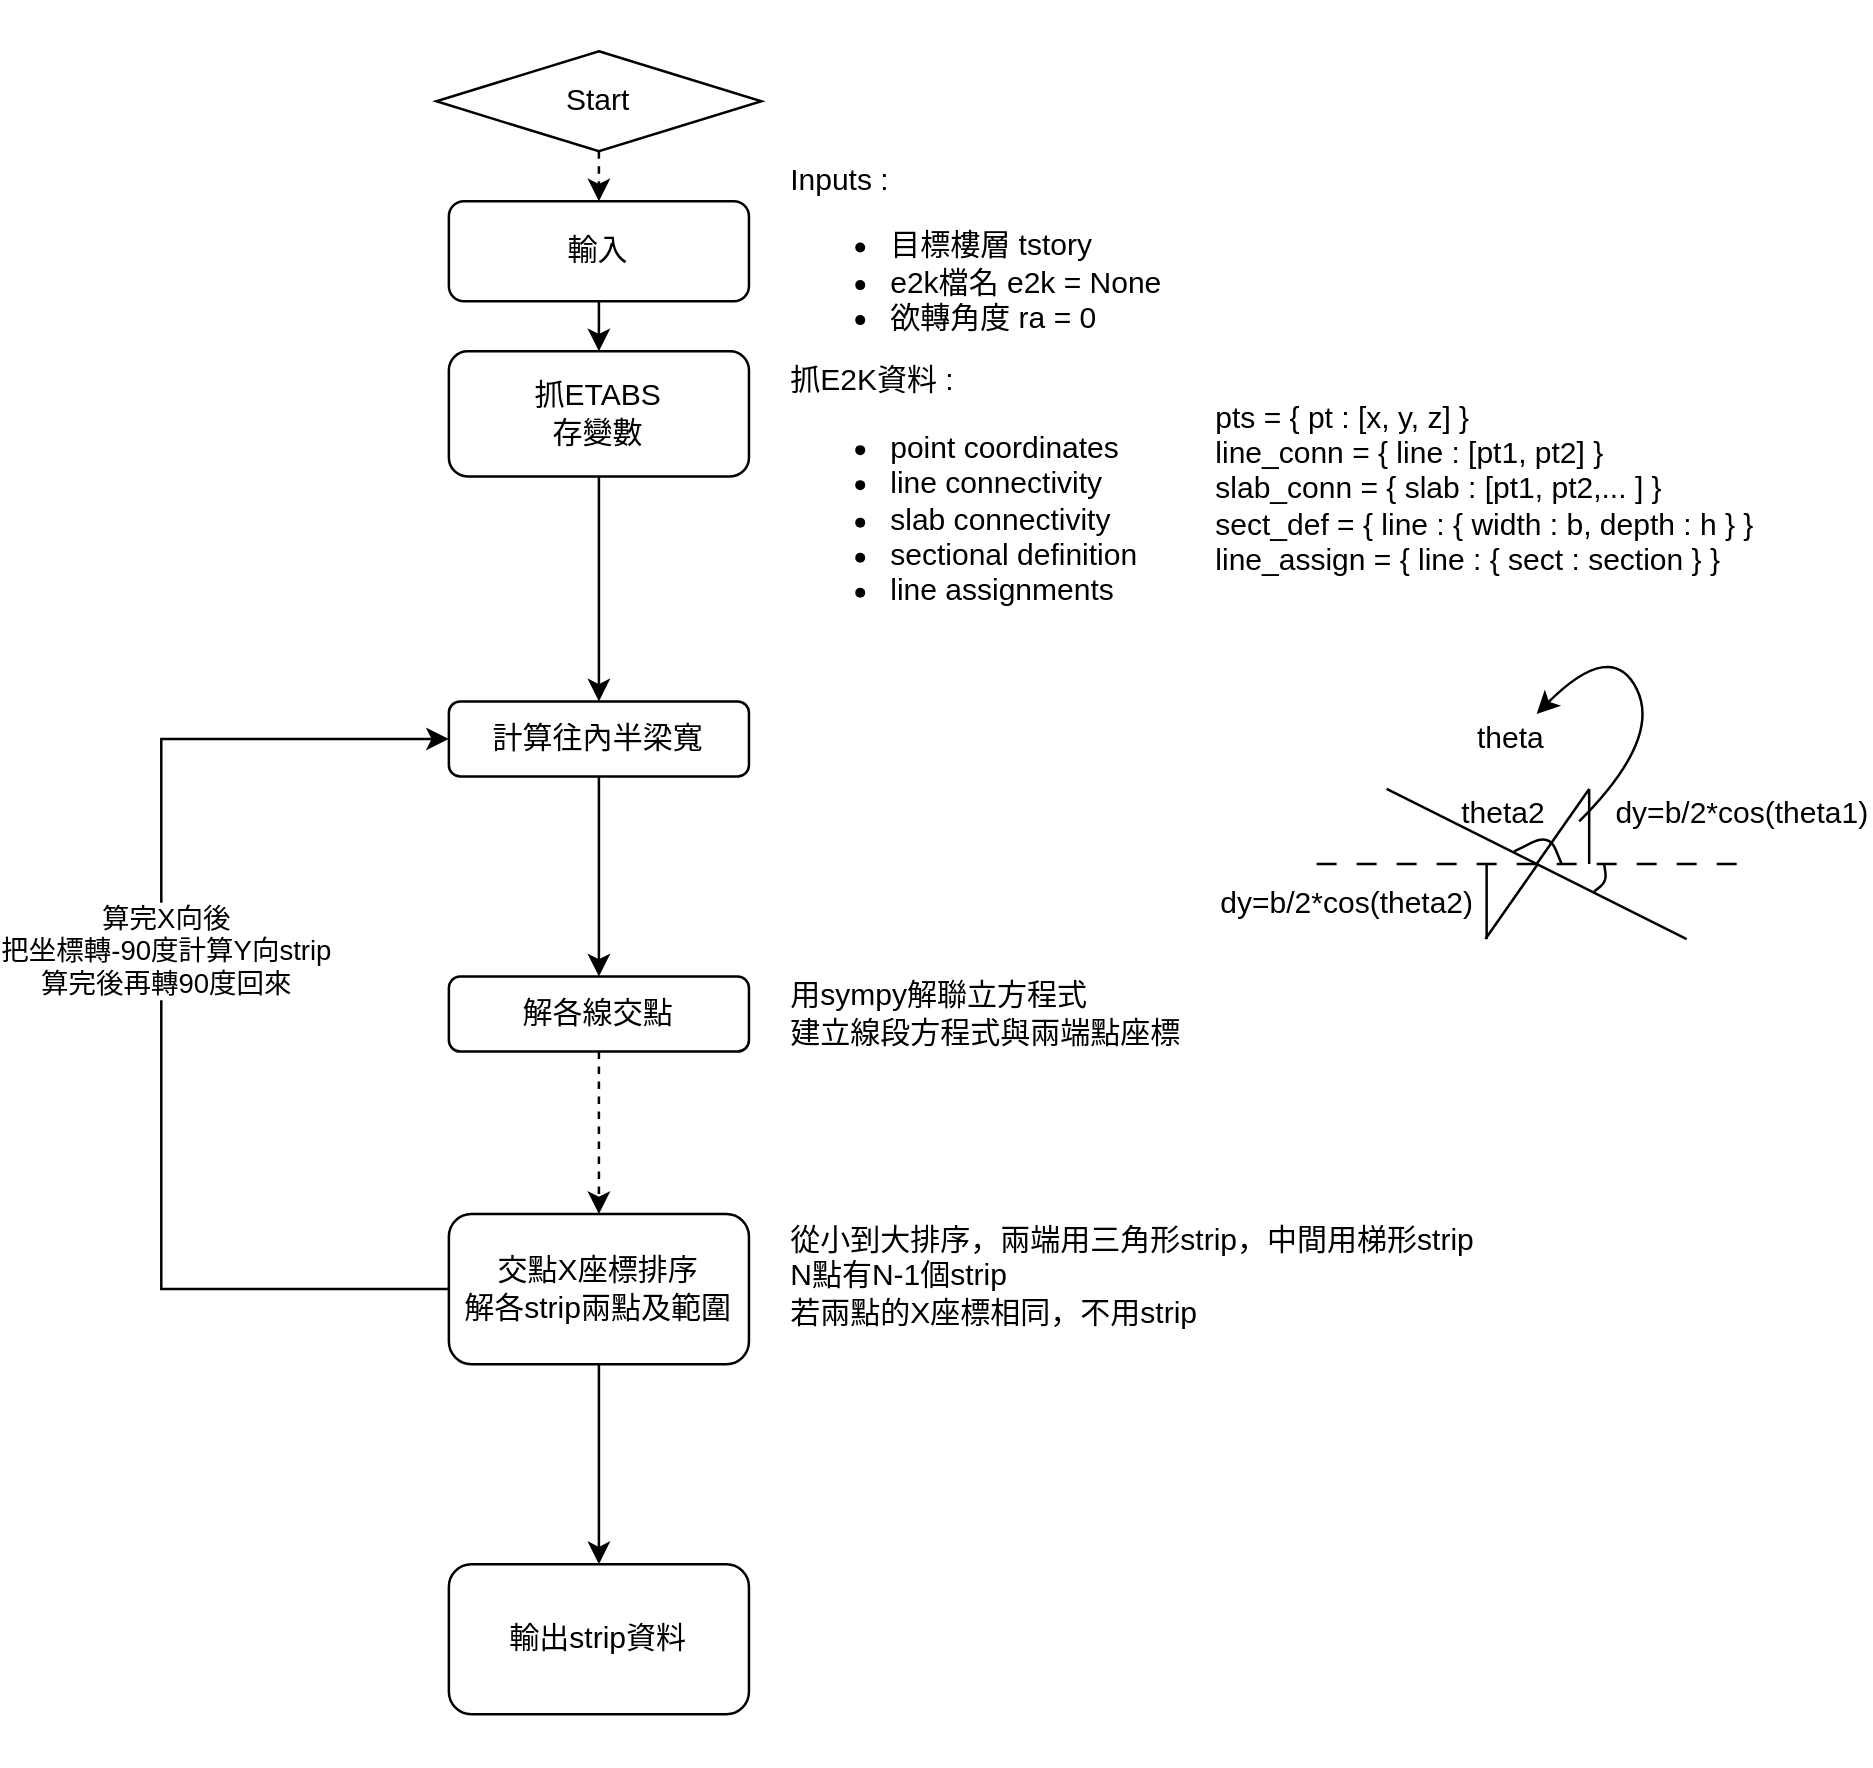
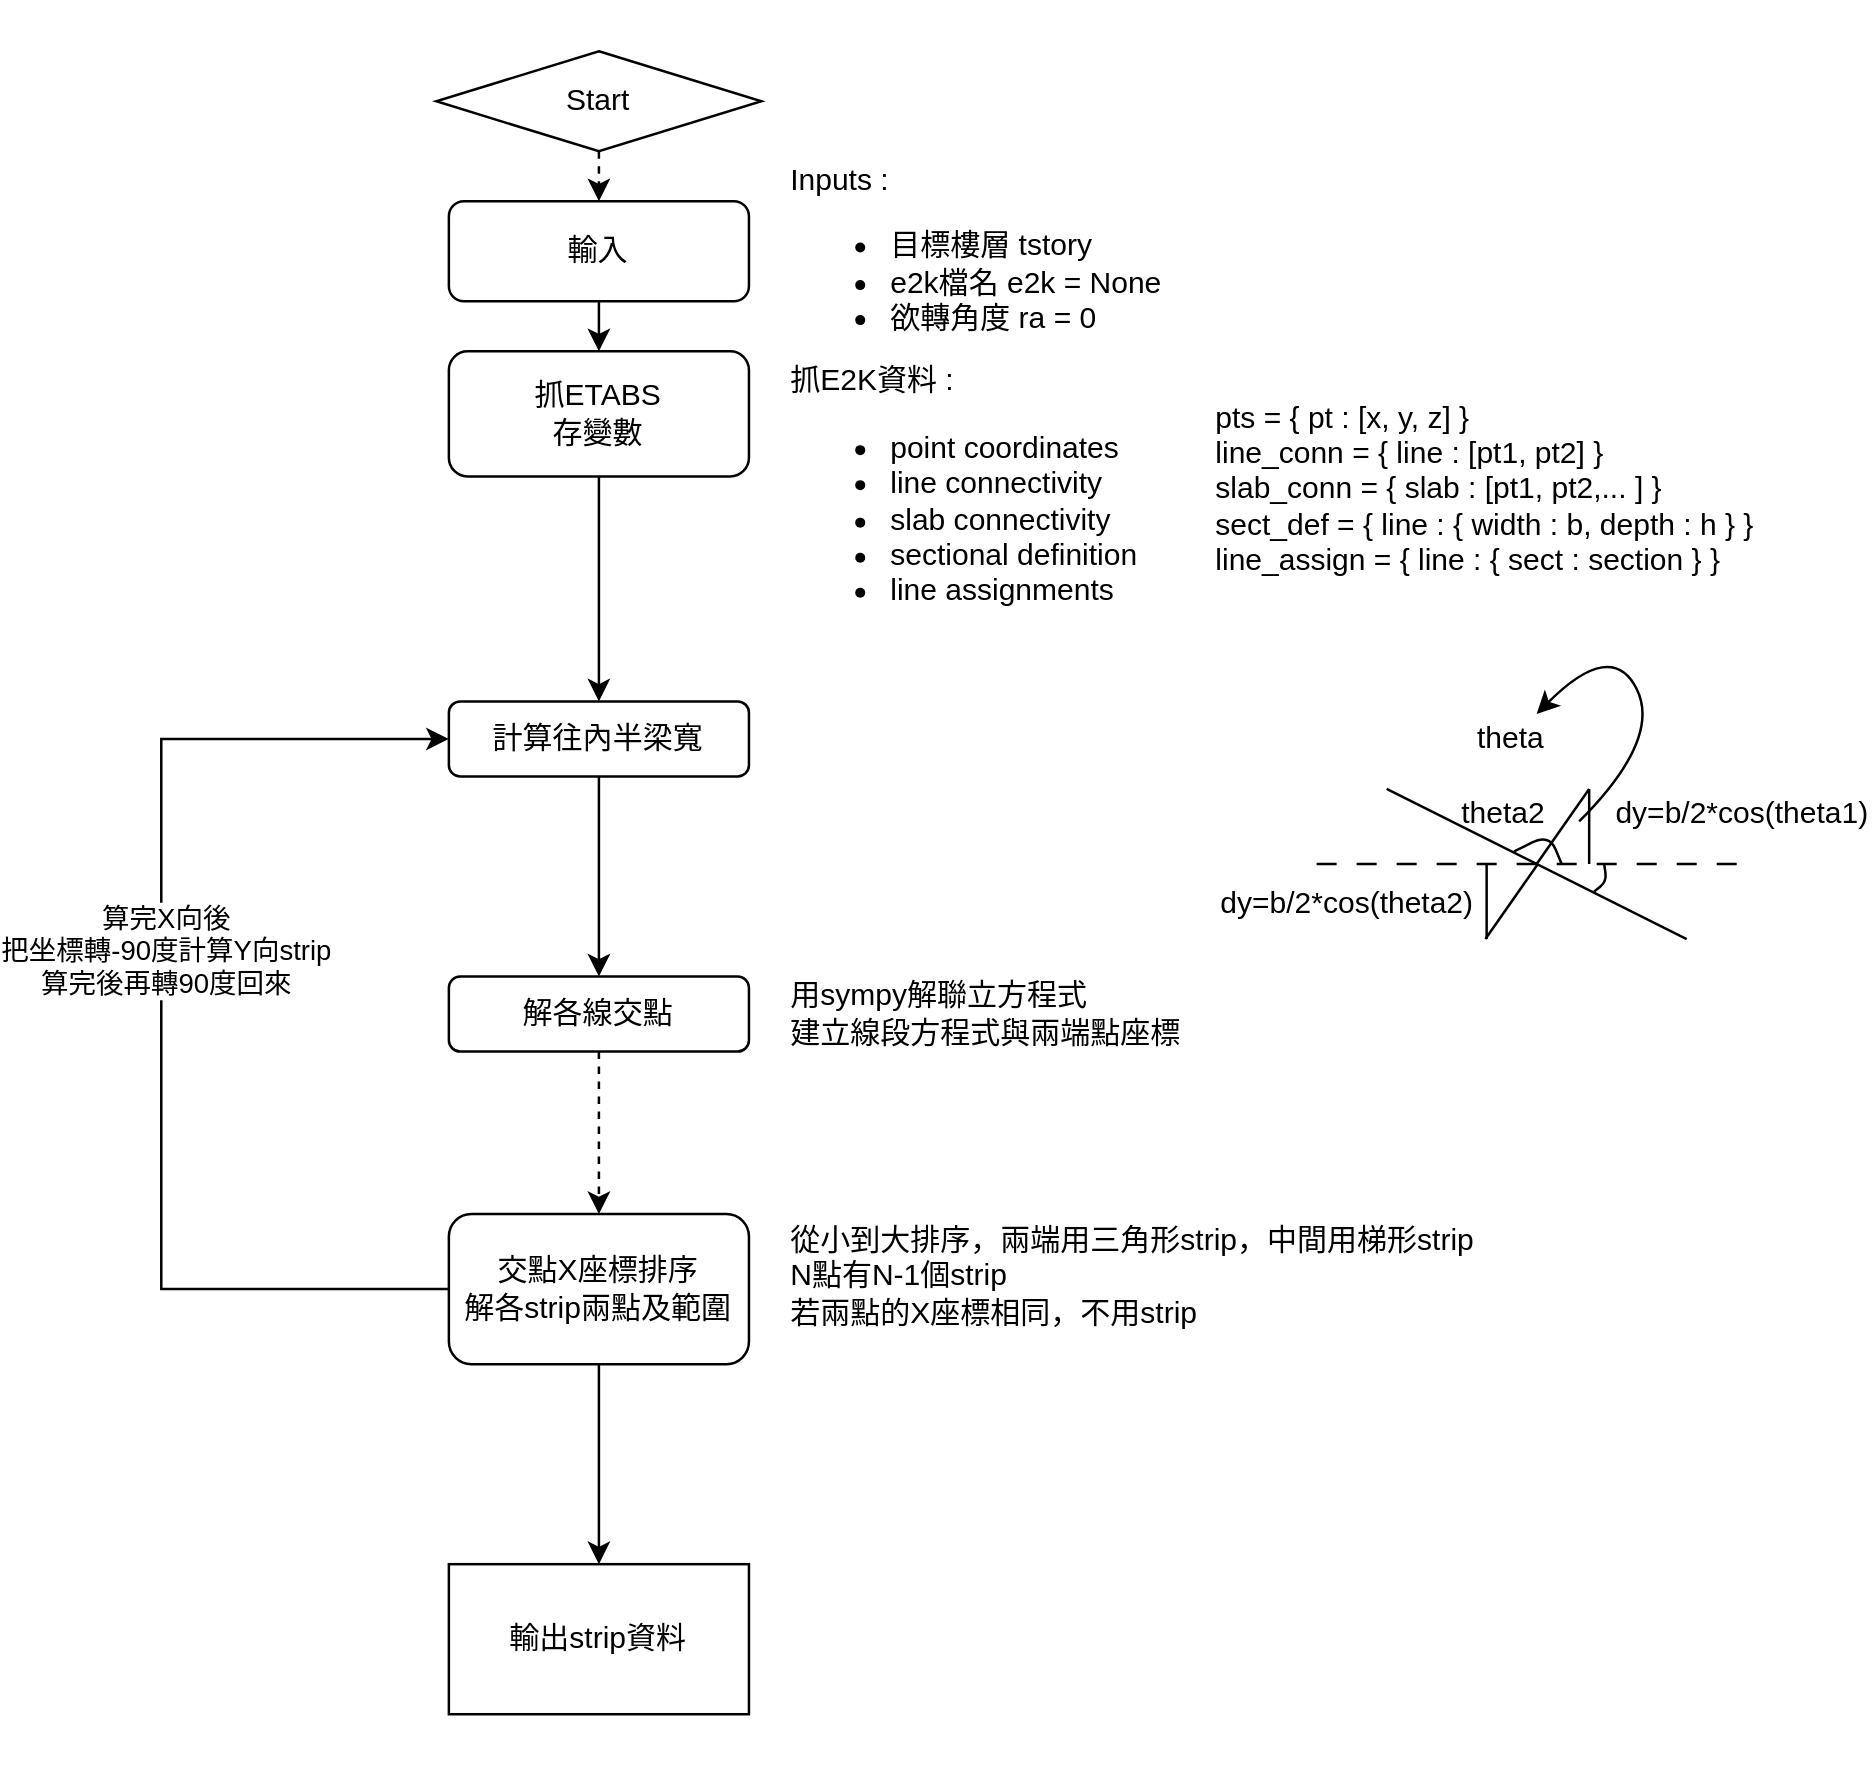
(599, 1639) -> (599, 1639)
